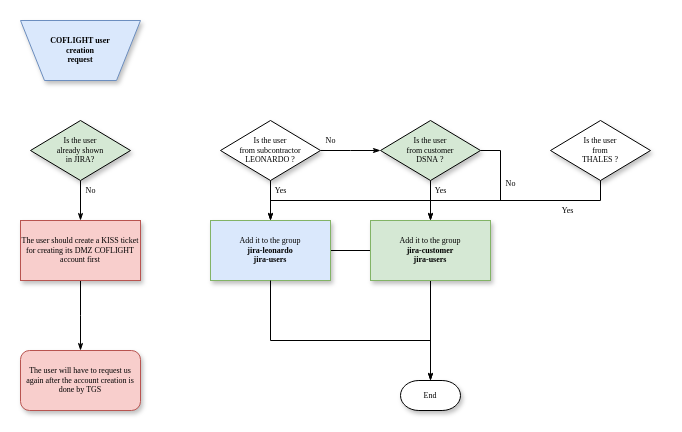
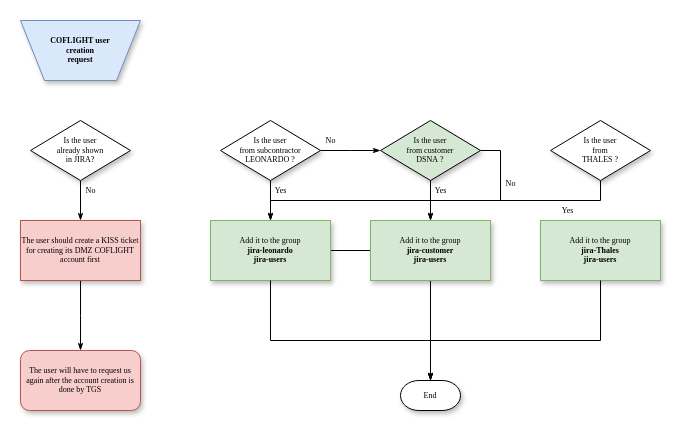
(81, 151) -> (81, 151)
(271, 251) -> (271, 251)
none -> (601, 251)
none -> (547, 341)
